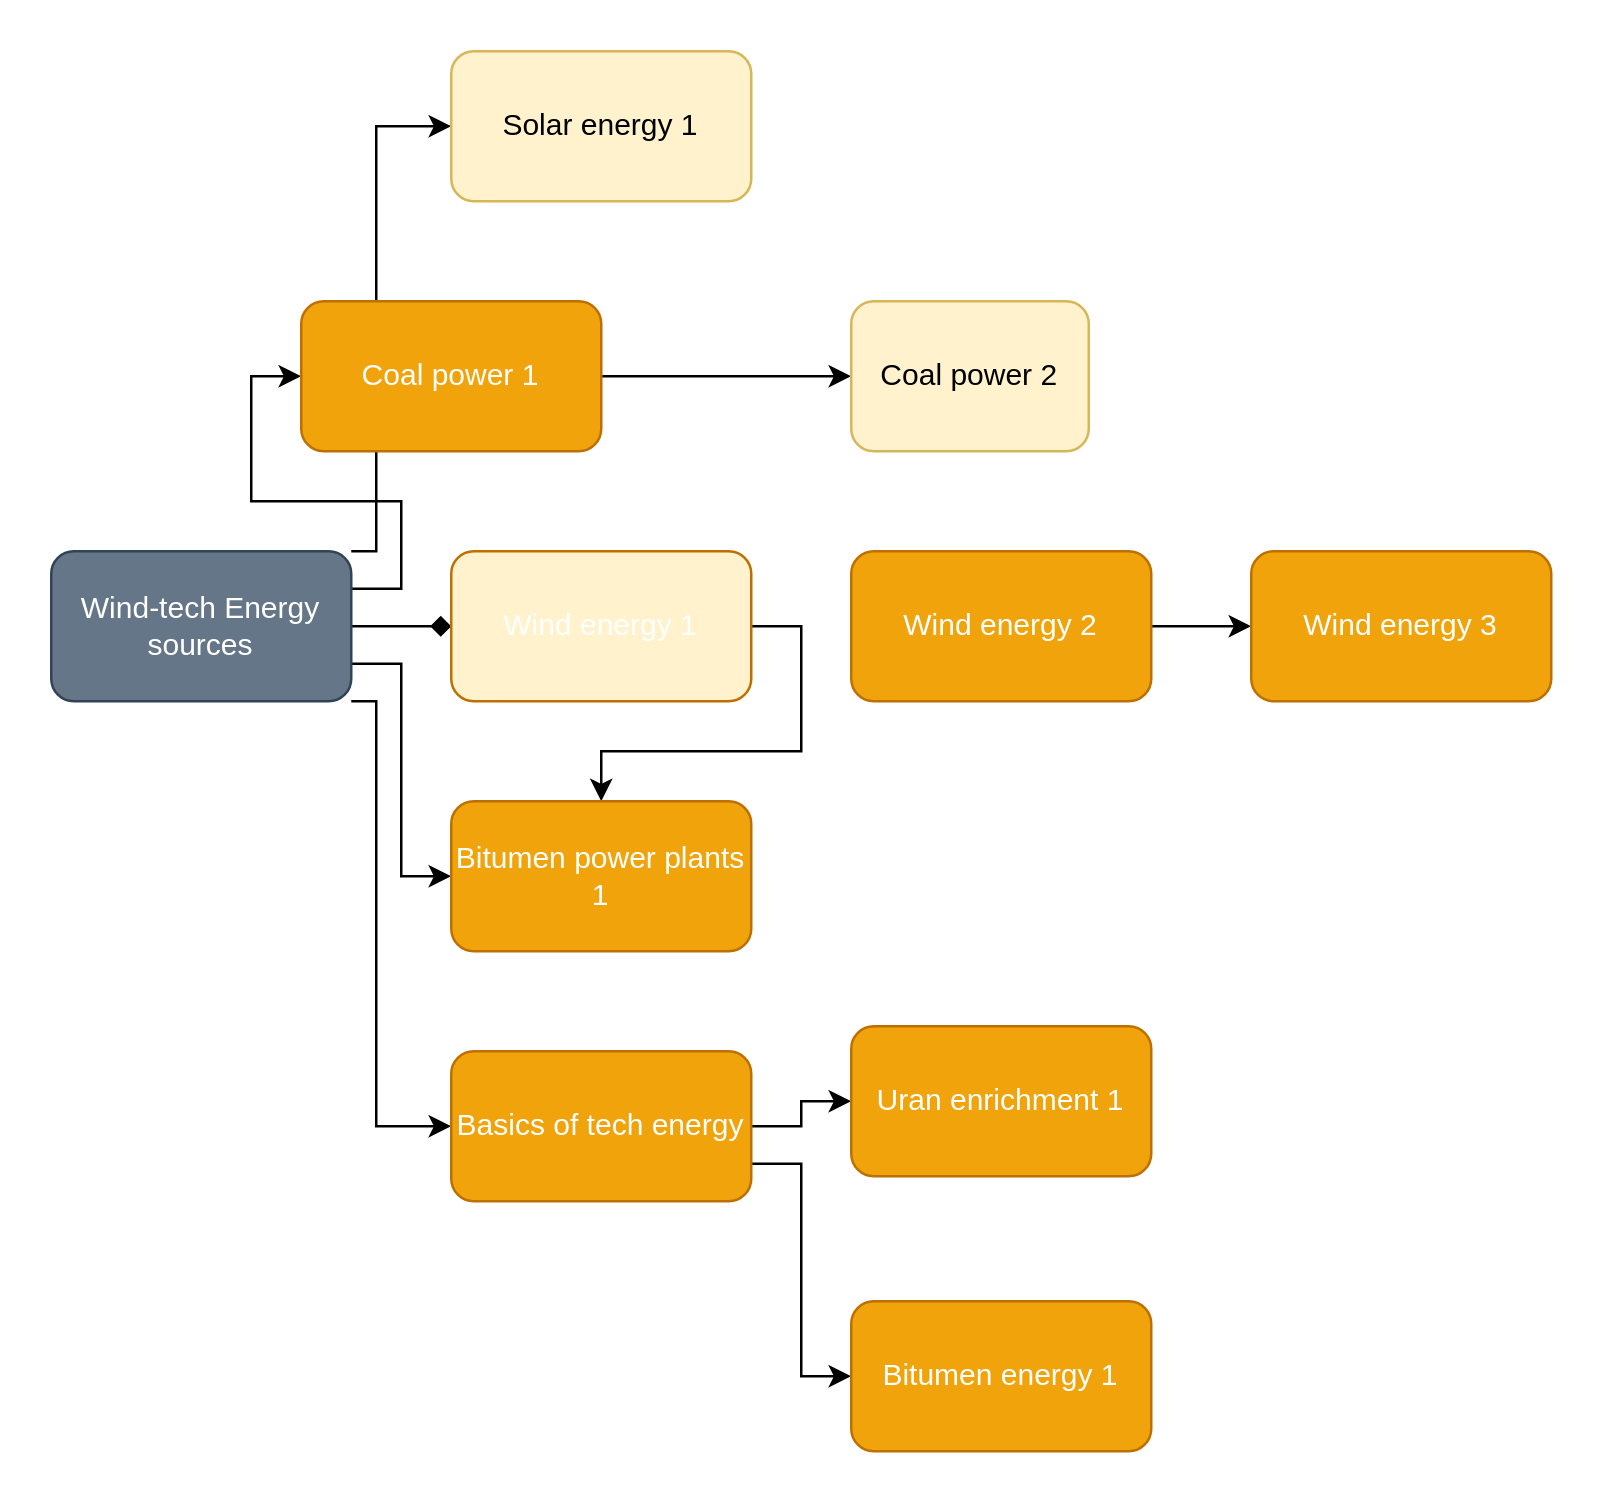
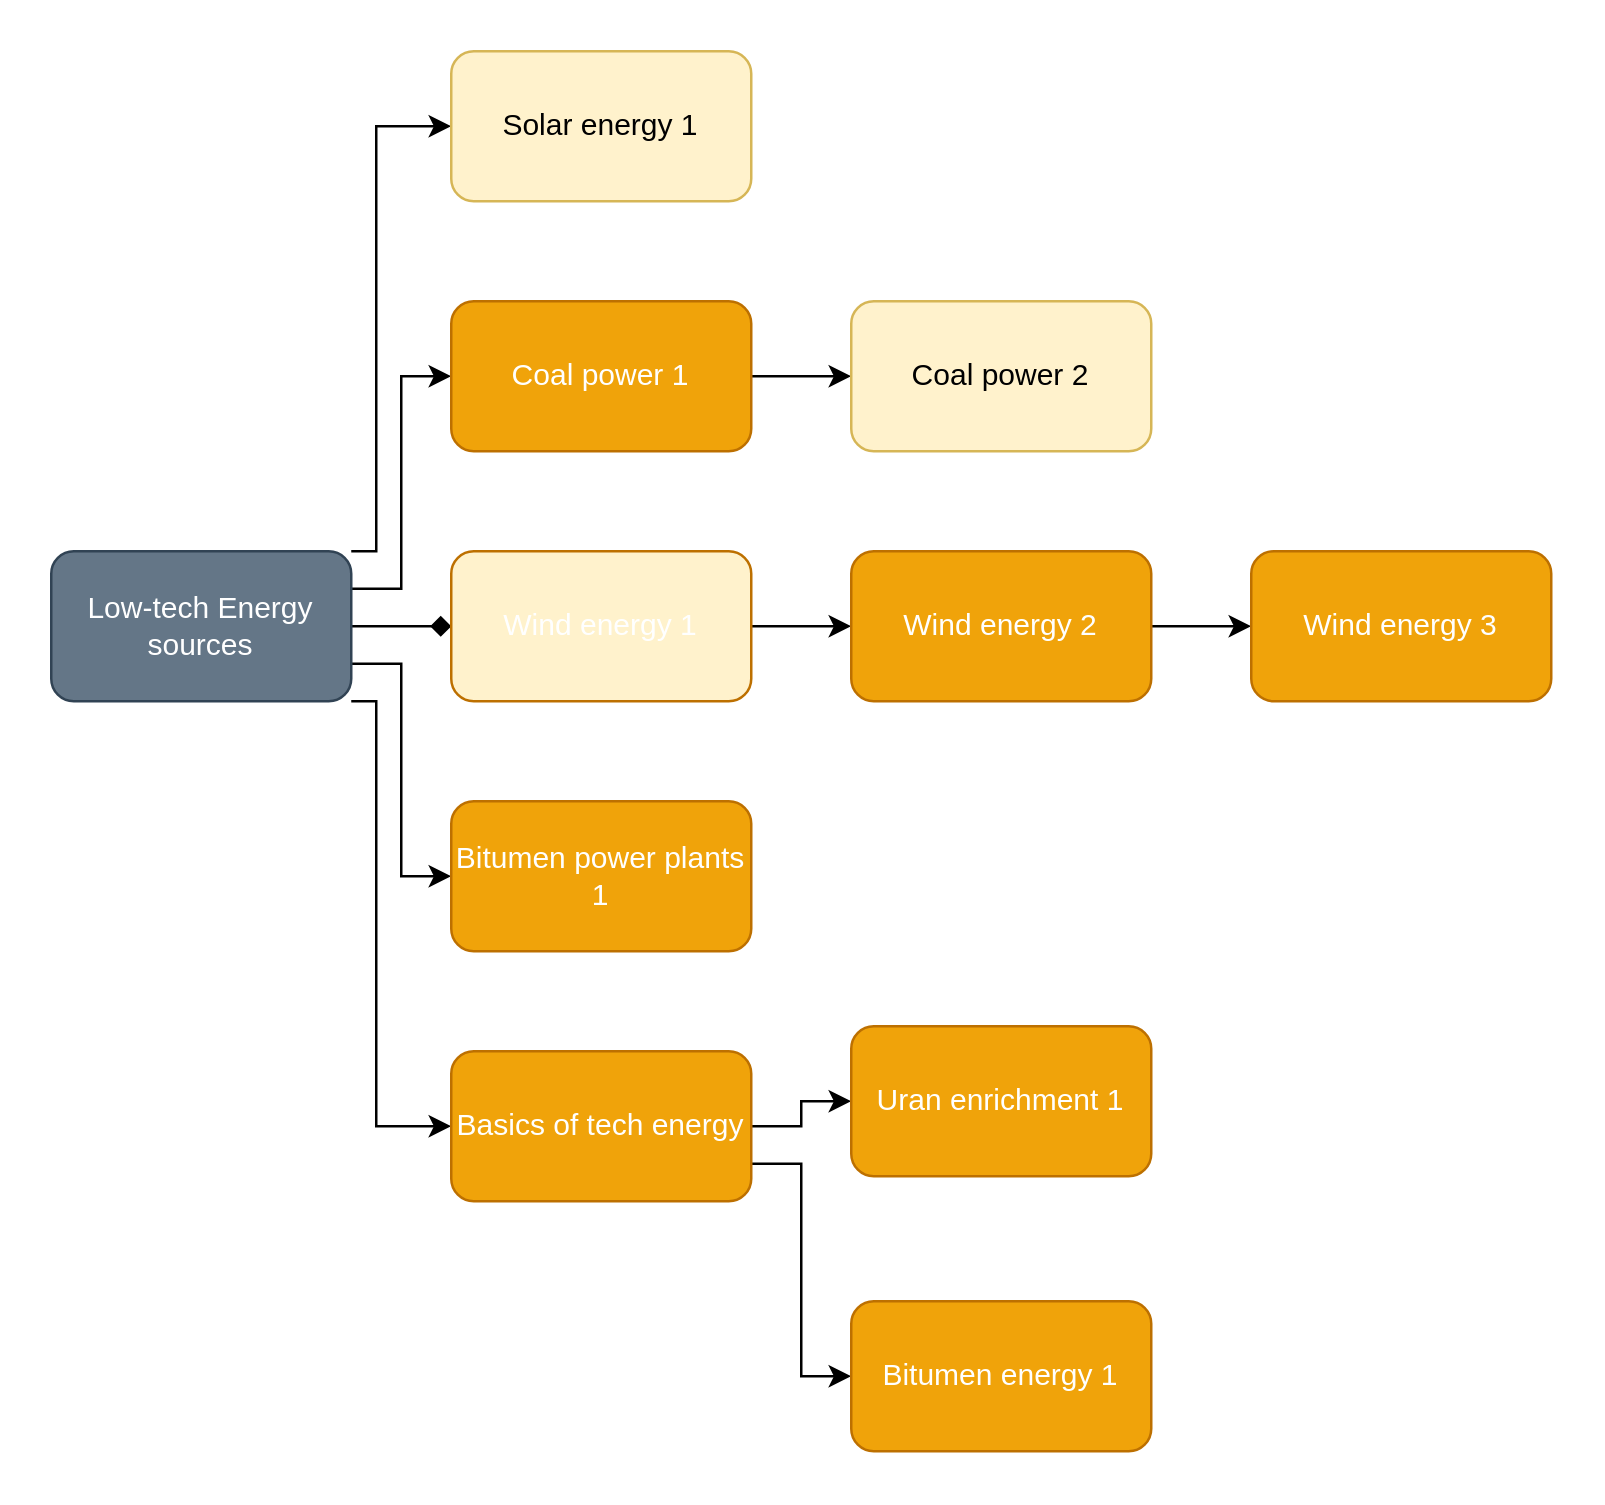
(451, 376) -> (601, 376)
(970, 376) -> (1001, 376)
(201, 626) -> (201, 626)
(748, 751) -> (816, 626)
